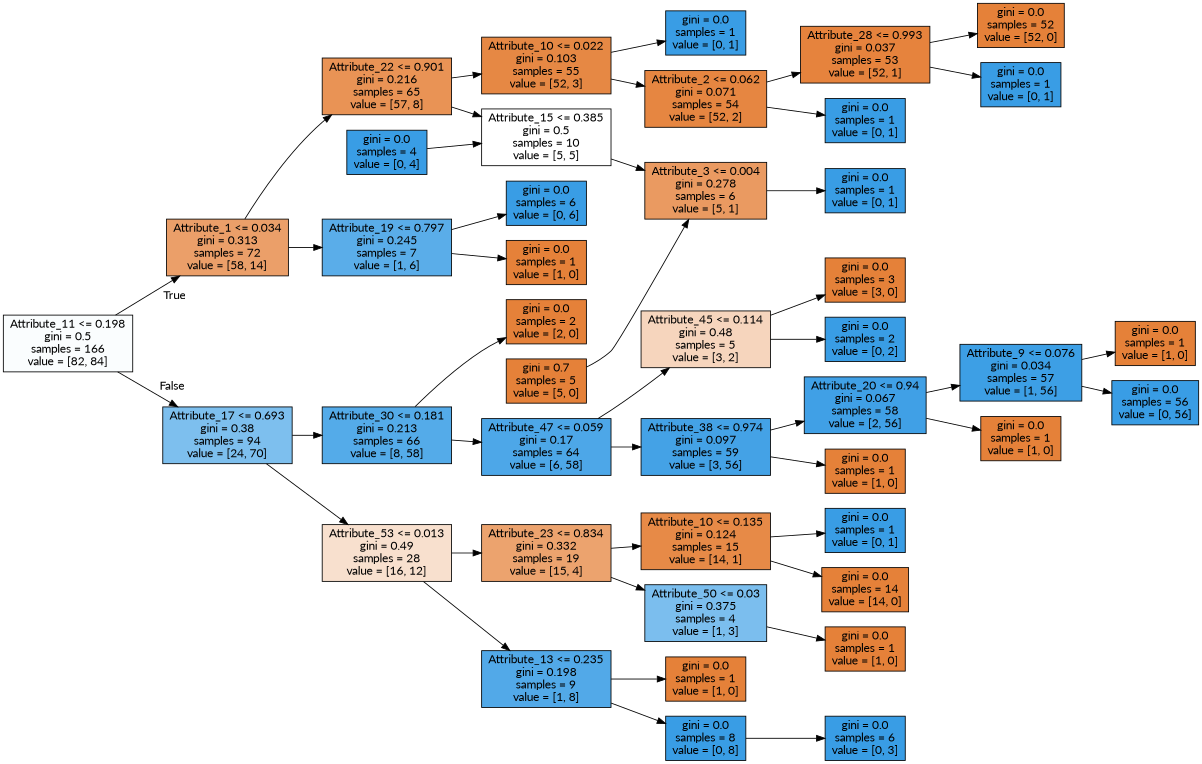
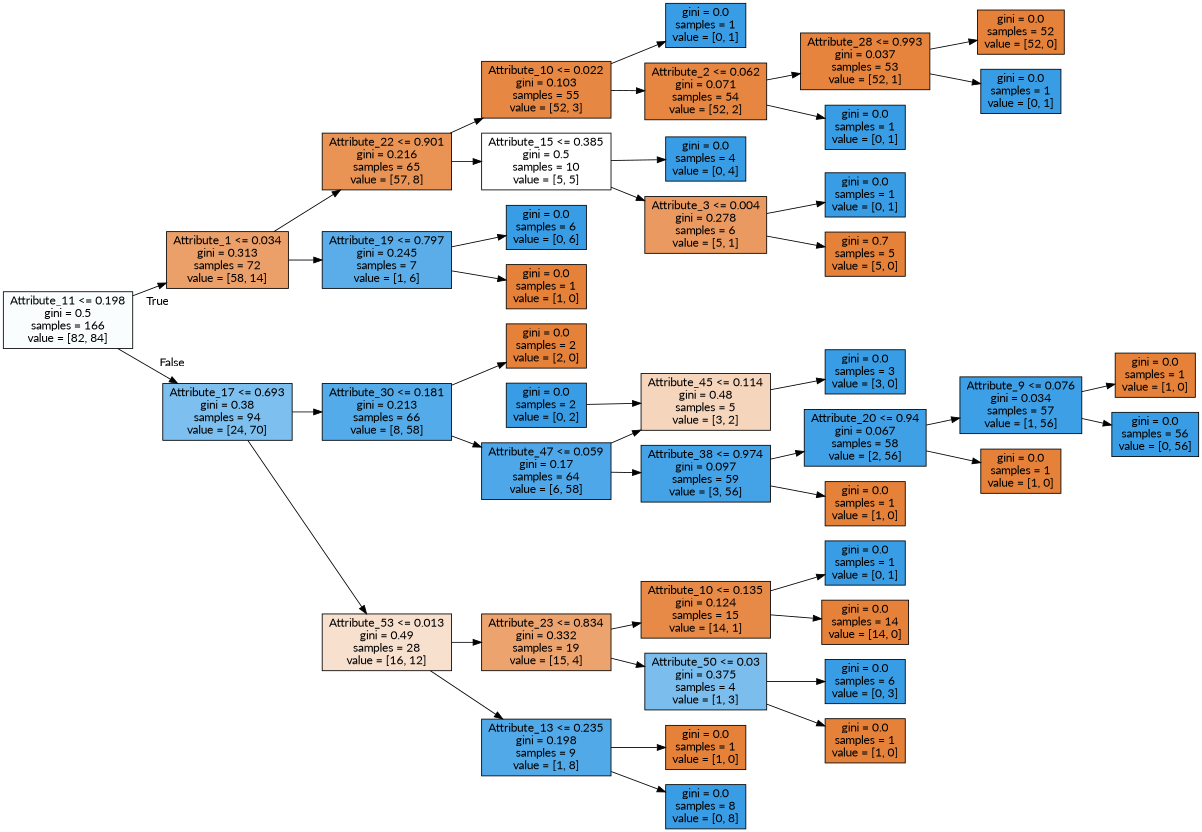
(450, 146) -> (634, 160)
(865, 280) -> (865, 372)
(641, 302) -> (792, 241)
(793, 339) -> (609, 404)
(781, 738) -> (792, 682)
